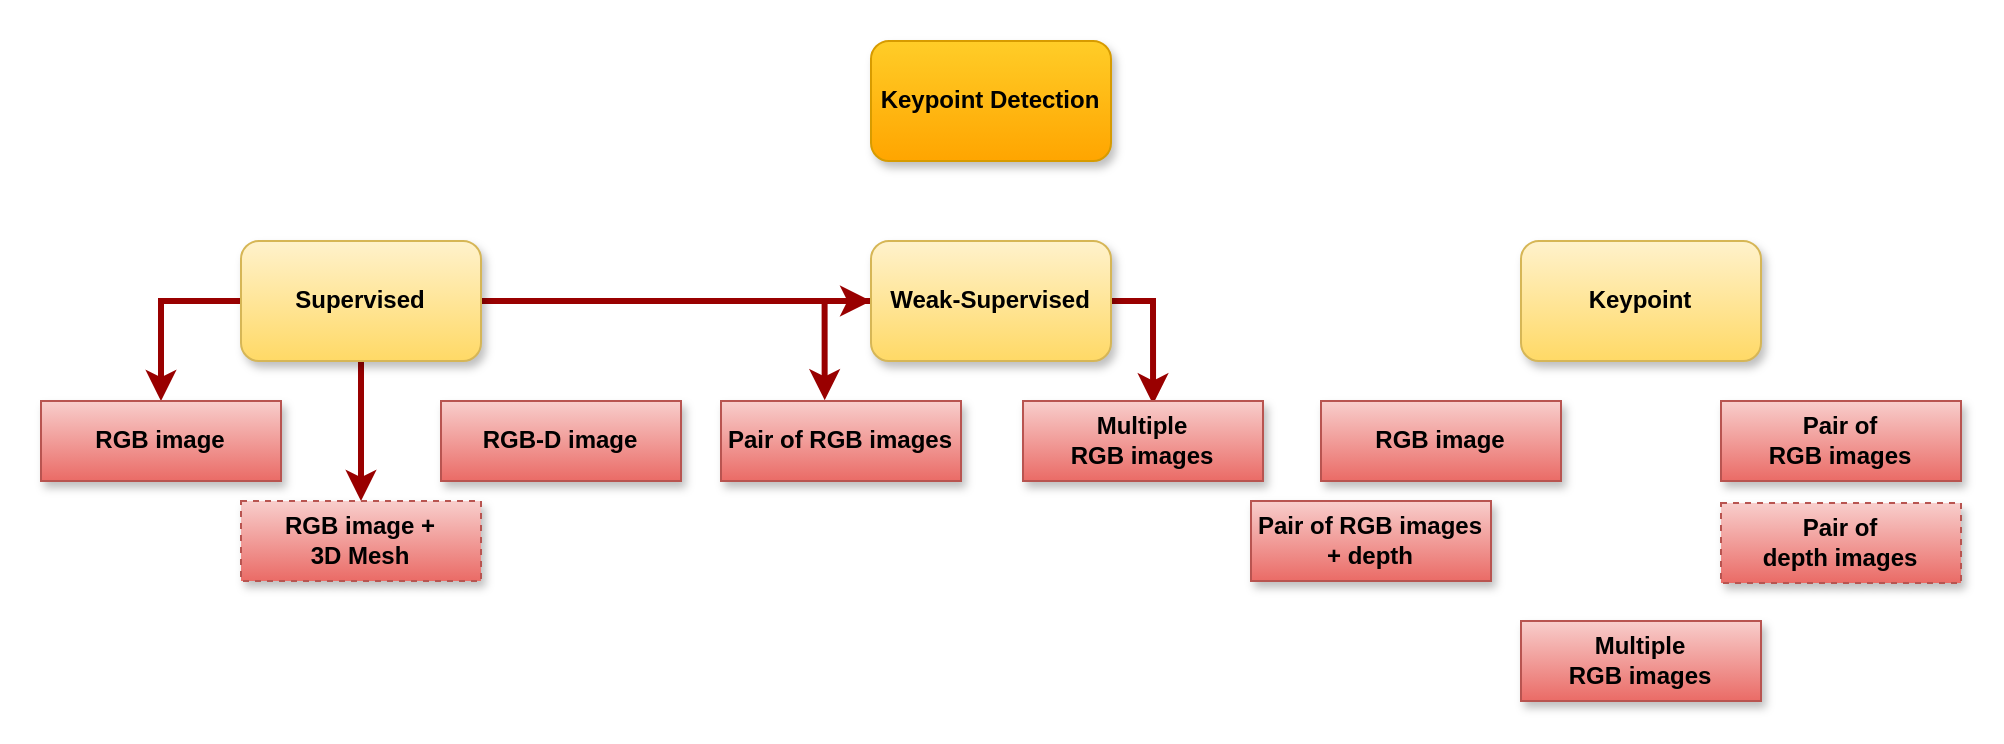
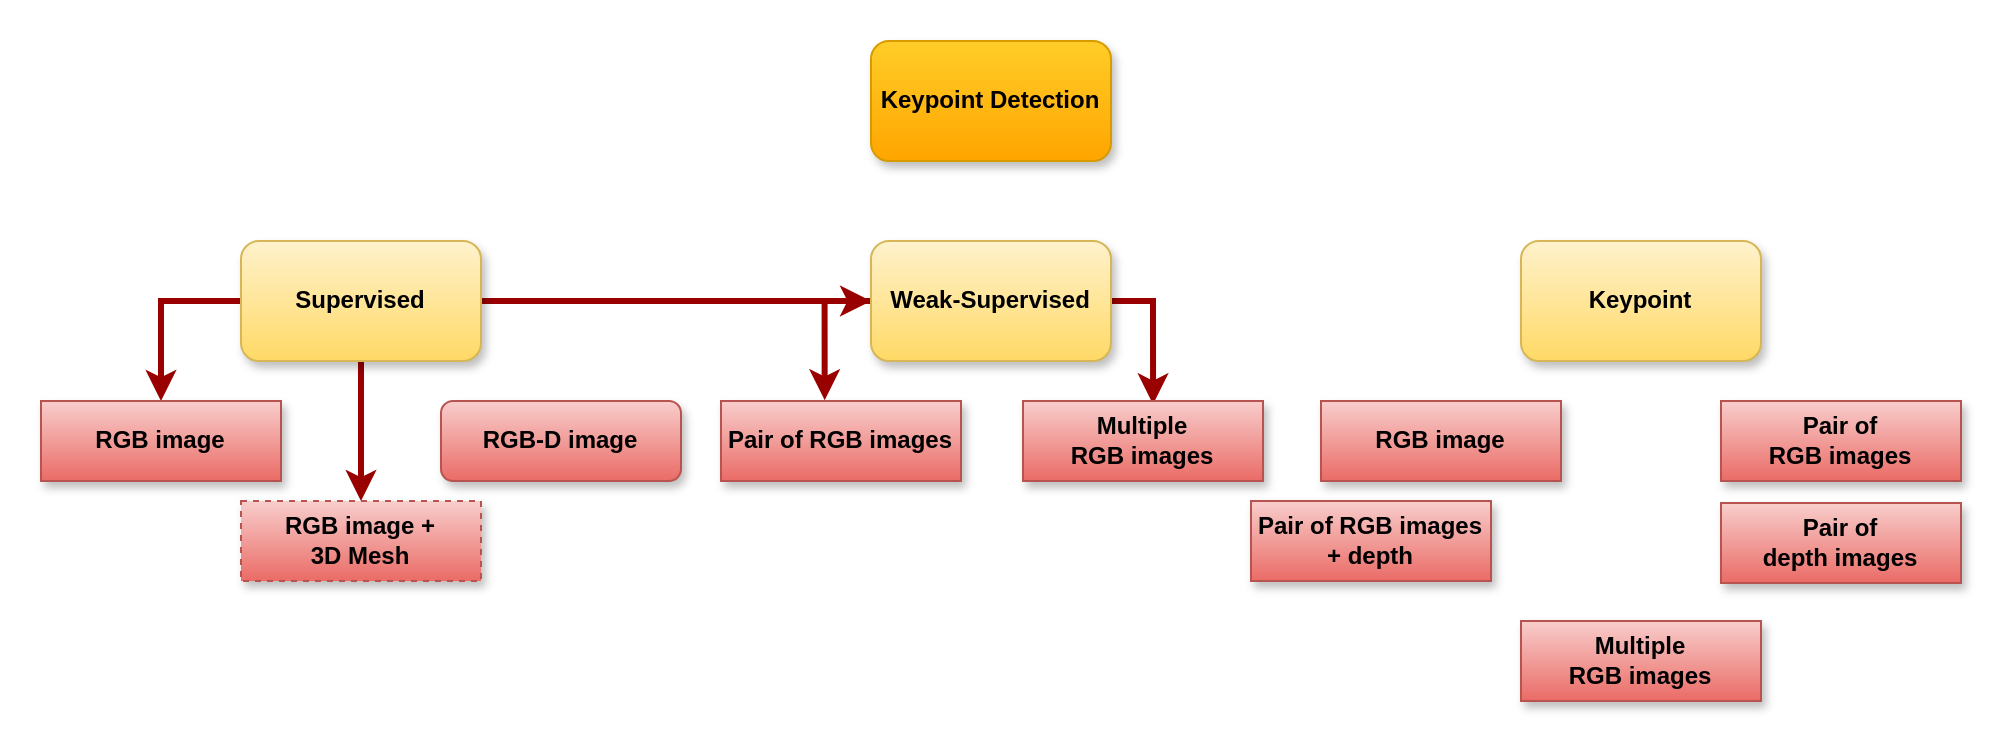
(561, 441) -> (561, 441)
(1841, 543) -> (1841, 543)
